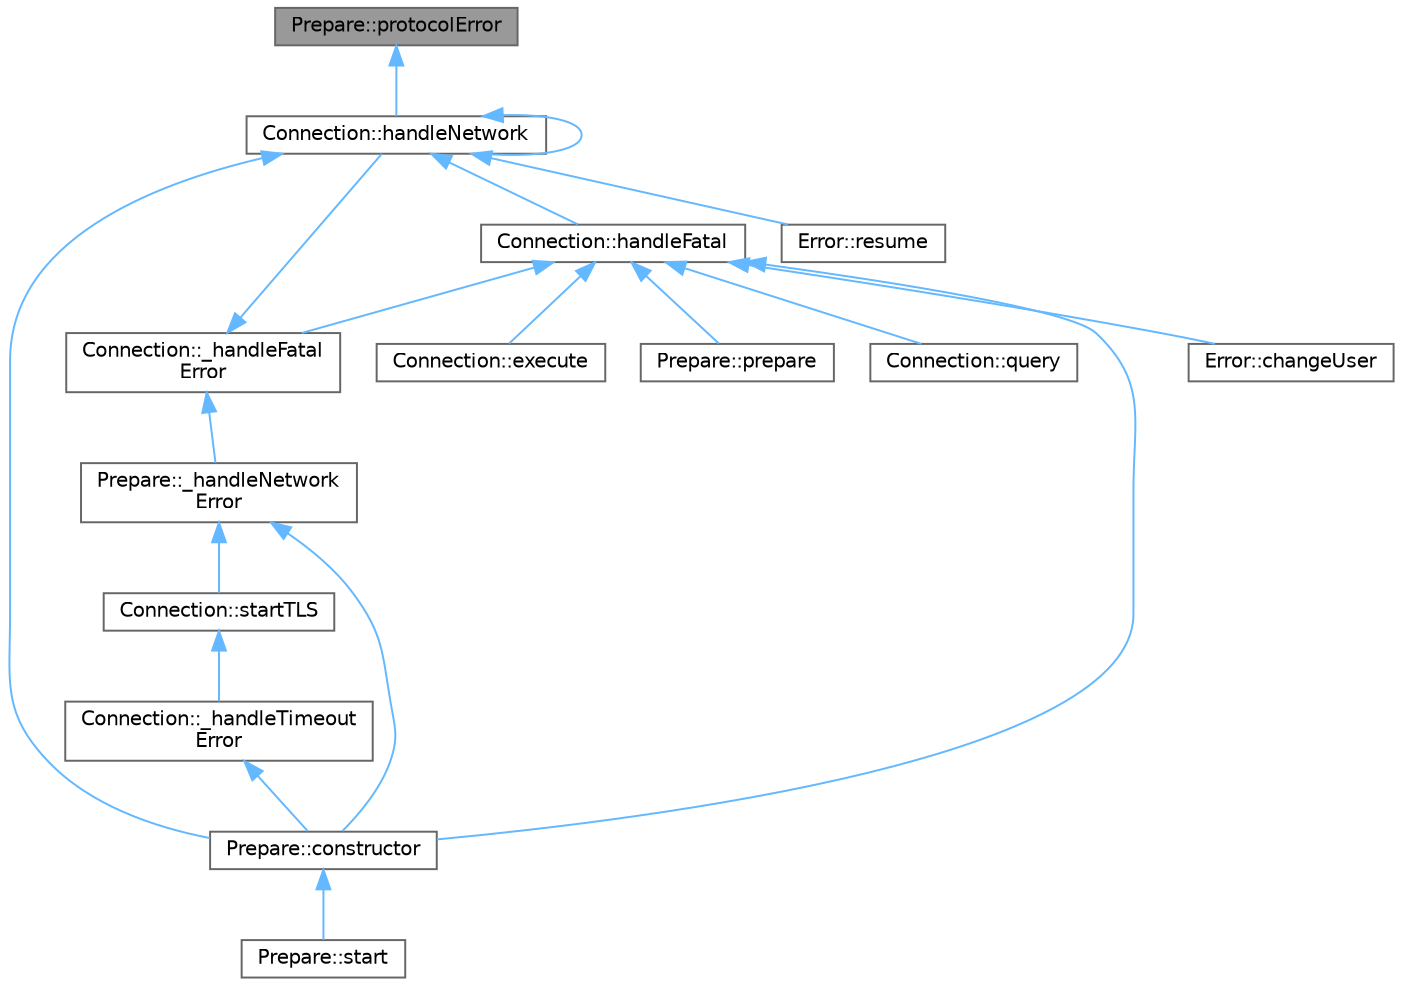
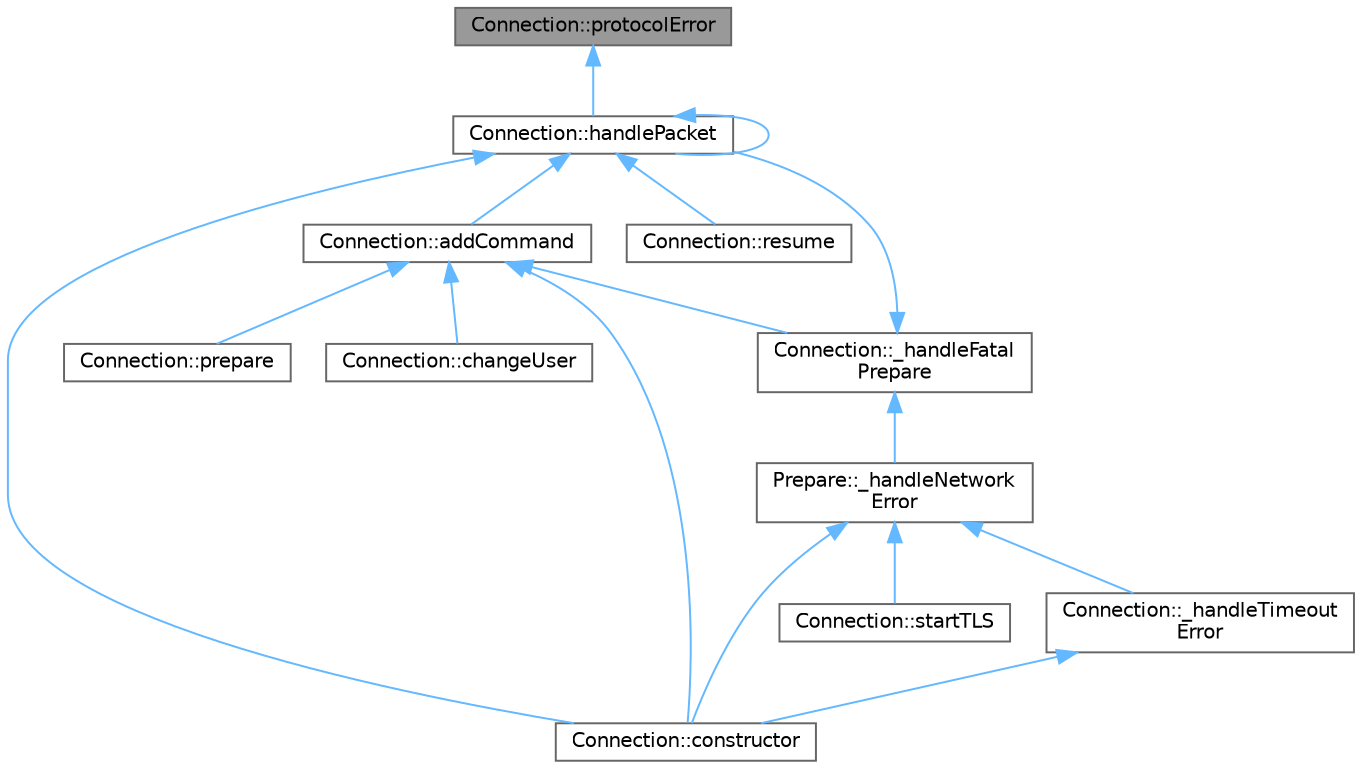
(396, 27) -> (593, 27)
(396, 135) -> (593, 135)
(613, 243) -> (447, 243)
(863, 243) -> (739, 243)
(203, 363) -> (895, 363)
(491, 363) -> none
(737, 363) -> (177, 363)
(974, 363) -> none
(1291, 363) -> (459, 363)
(219, 676) -> (1057, 562)
(323, 850) -> (686, 742)
(323, 959) -> none
